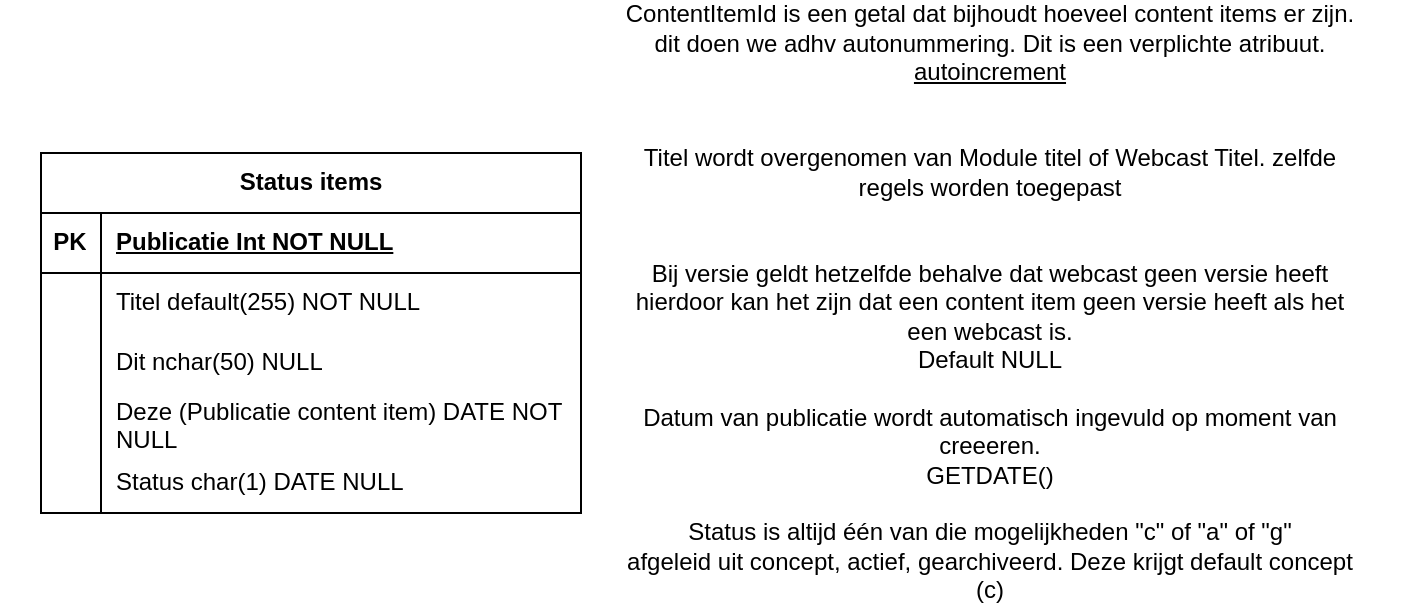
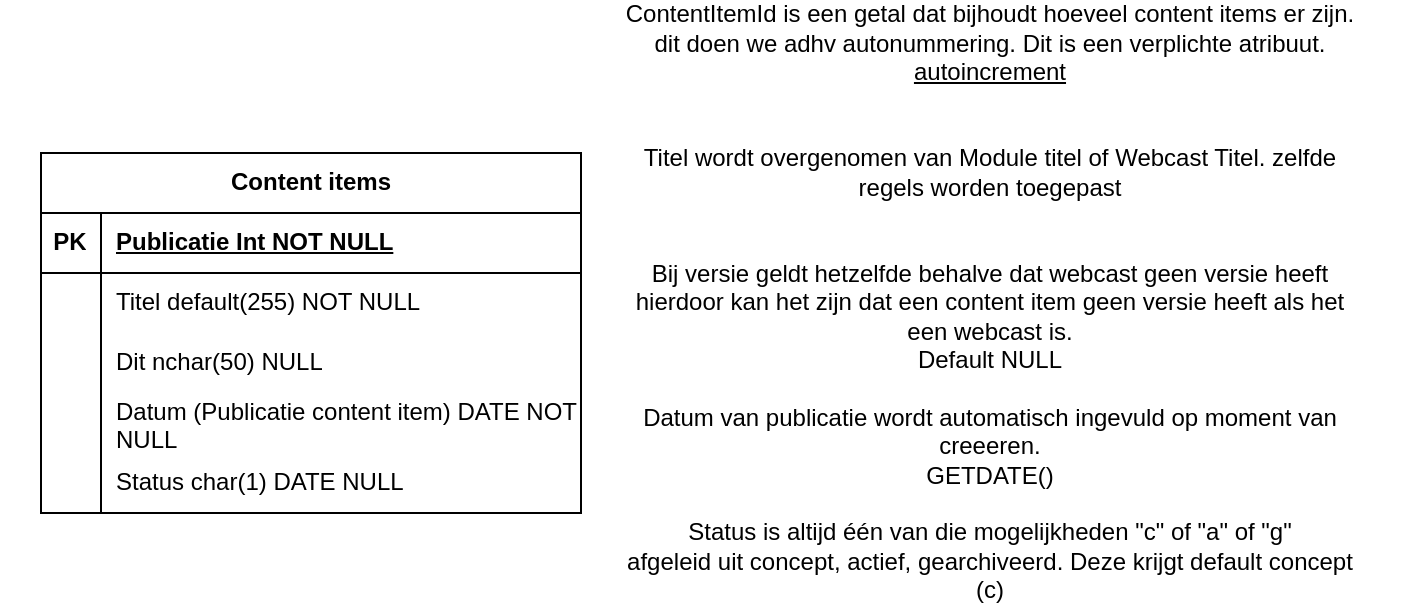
(312, 183) -> (312, 183)
(349, 423) -> (349, 423)
